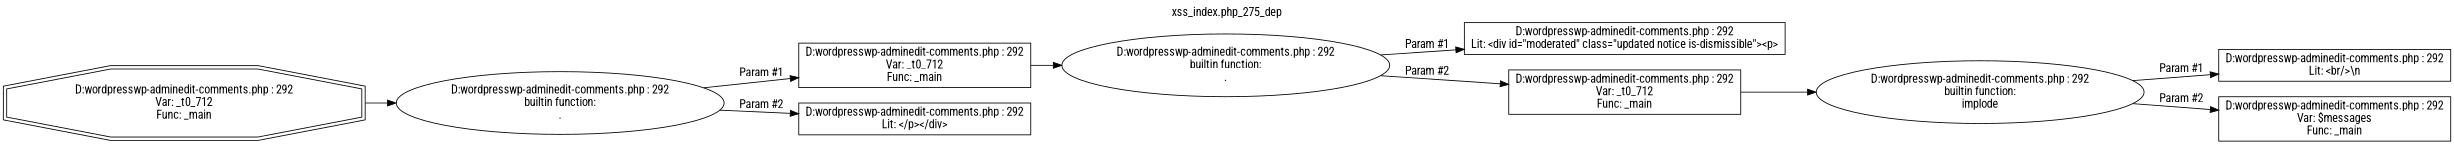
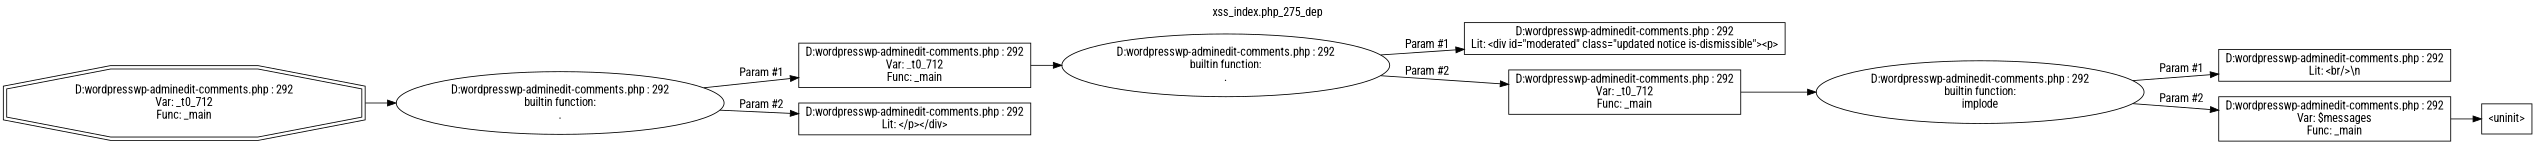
none -> (2507, 119)
